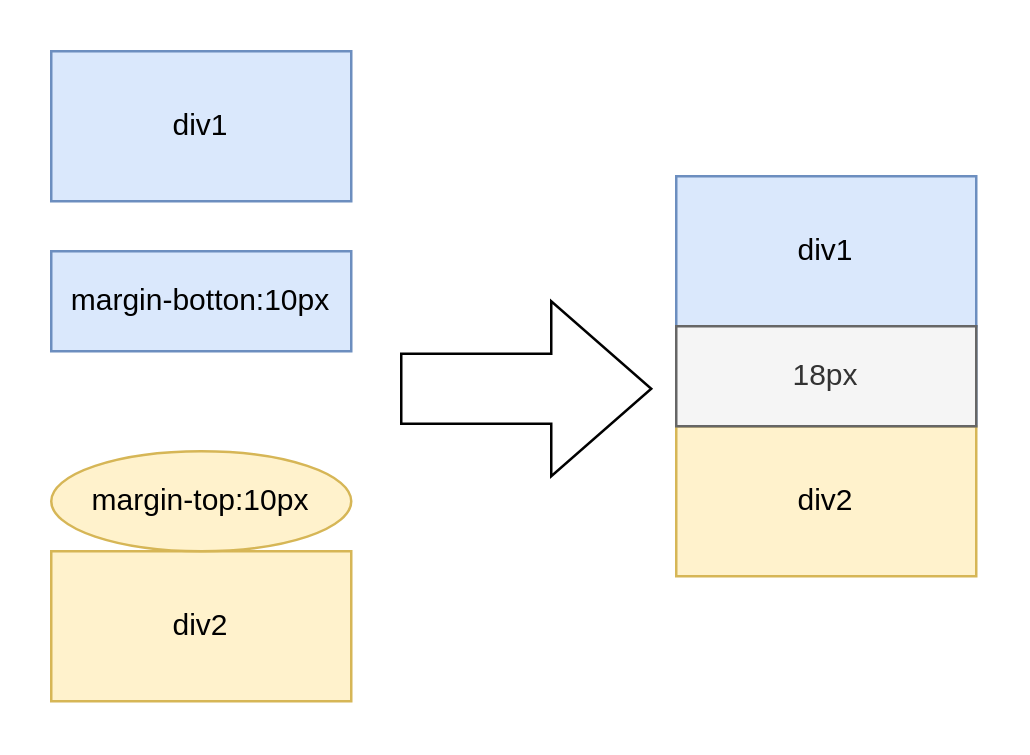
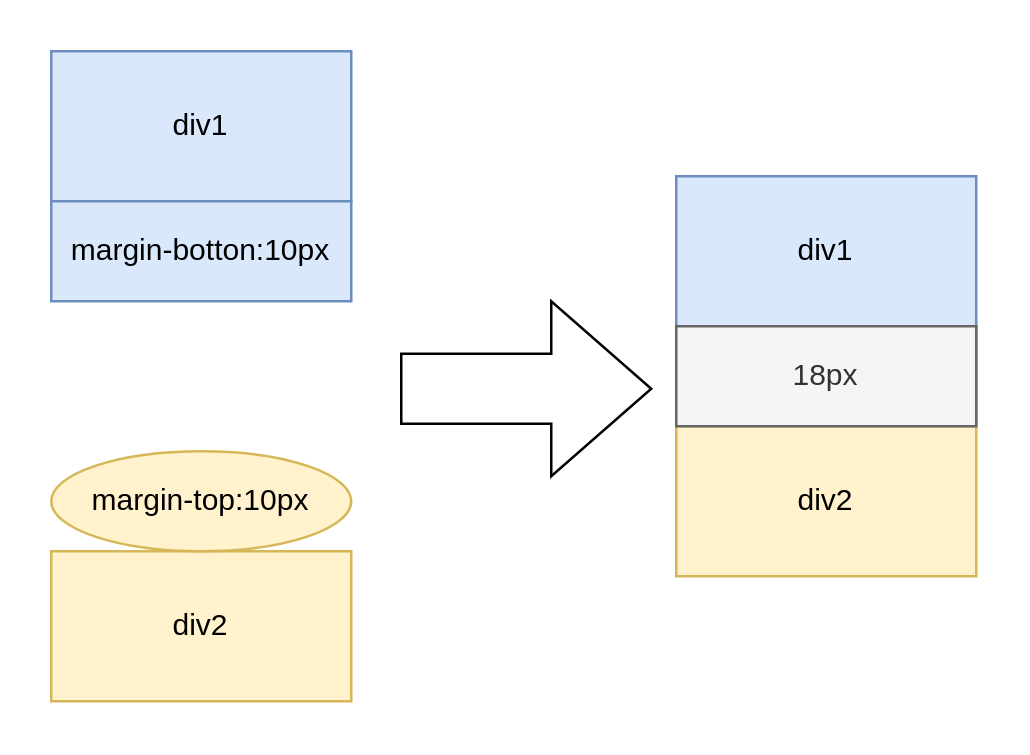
(201, 301) -> (201, 251)
